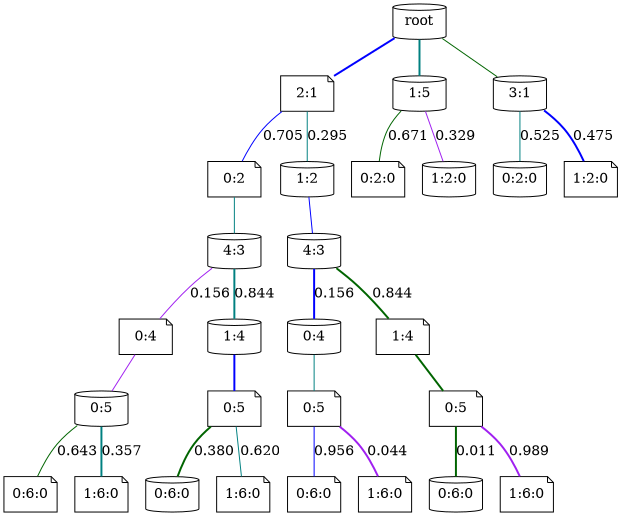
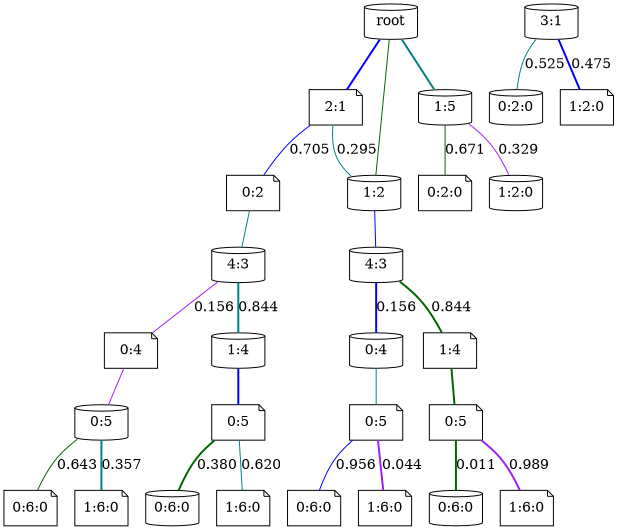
(470, 58) -> (383, 107)
